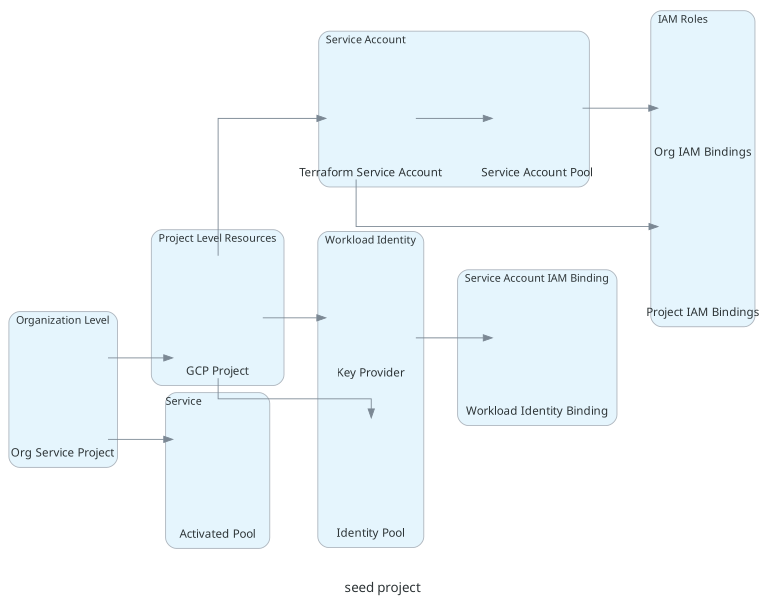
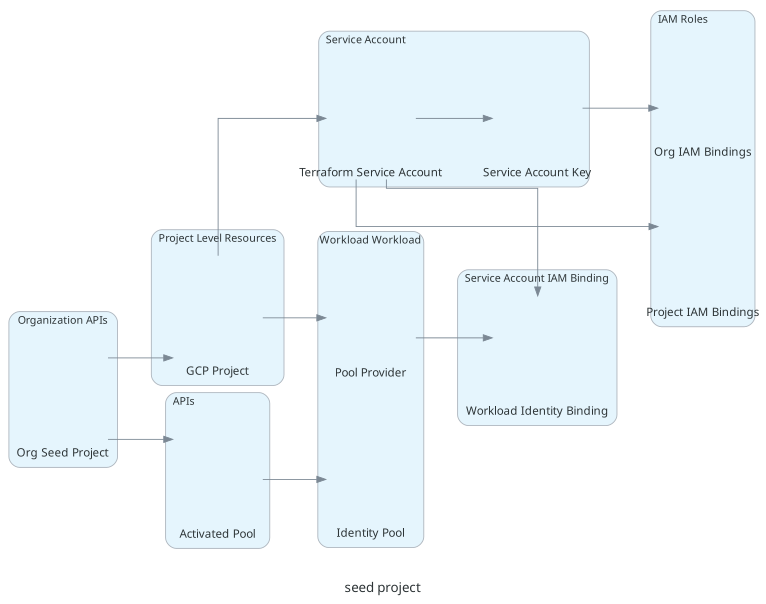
(537, 118) -> (537, 118)
none -> (538, 196)
(371, 241) -> (371, 241)
(371, 319) -> (371, 319)
(63, 321) -> (63, 321)
(63, 399) -> (63, 399)
(289, 399) -> (290, 479)
(184, 402) -> (184, 402)
